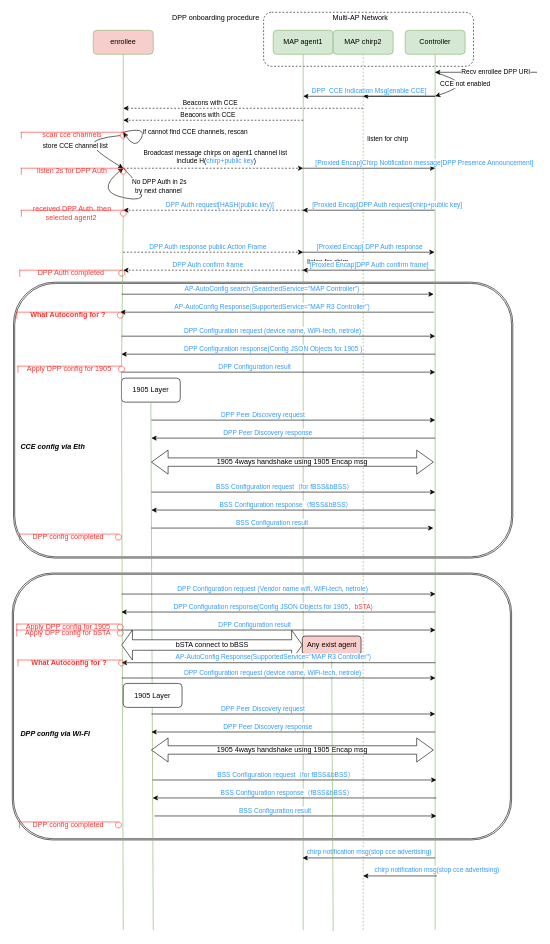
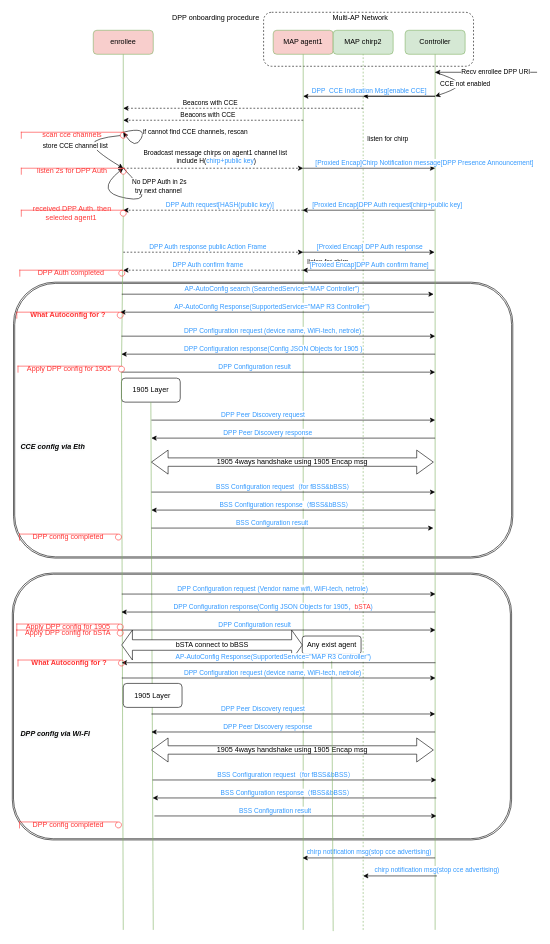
(303, 42) -> (303, 42)
(72, 213) -> (72, 213)
(332, 645) -> (332, 645)
